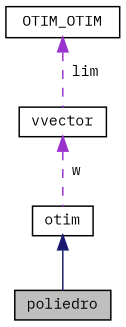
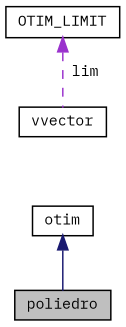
(63, 22) -> (63, 22)
(63, 179) -> none
